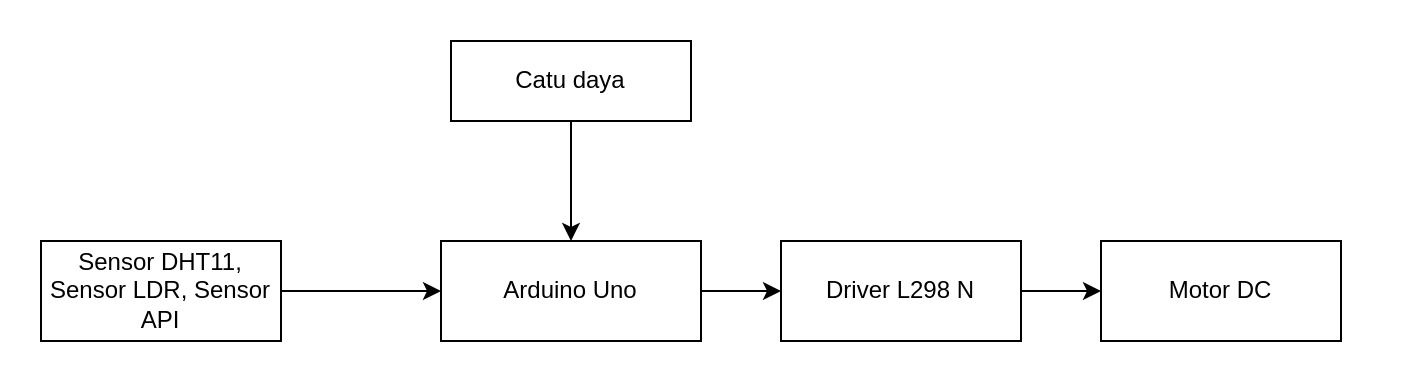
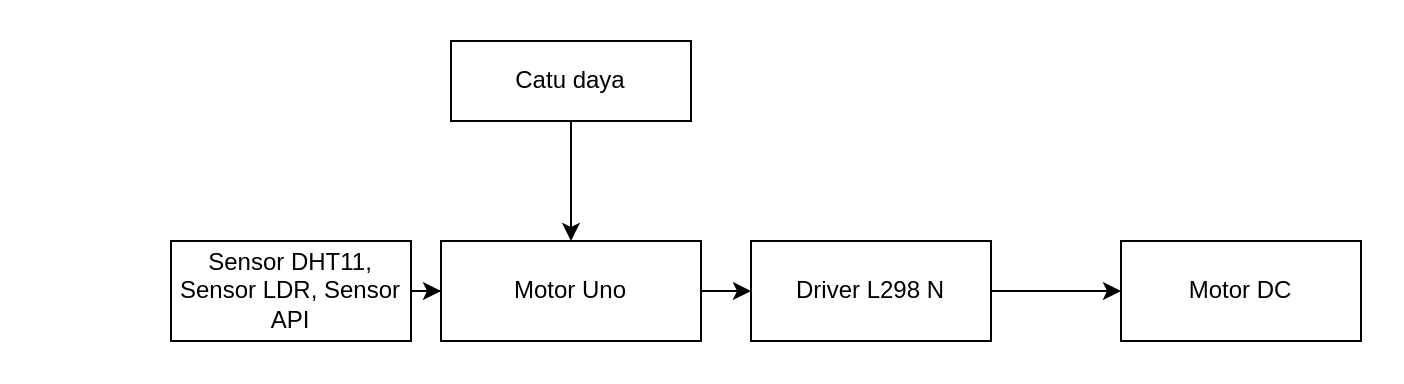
(161, 291) -> (291, 291)
(571, 291) -> (571, 291)
(901, 291) -> (871, 291)
(1221, 291) -> (1241, 291)
